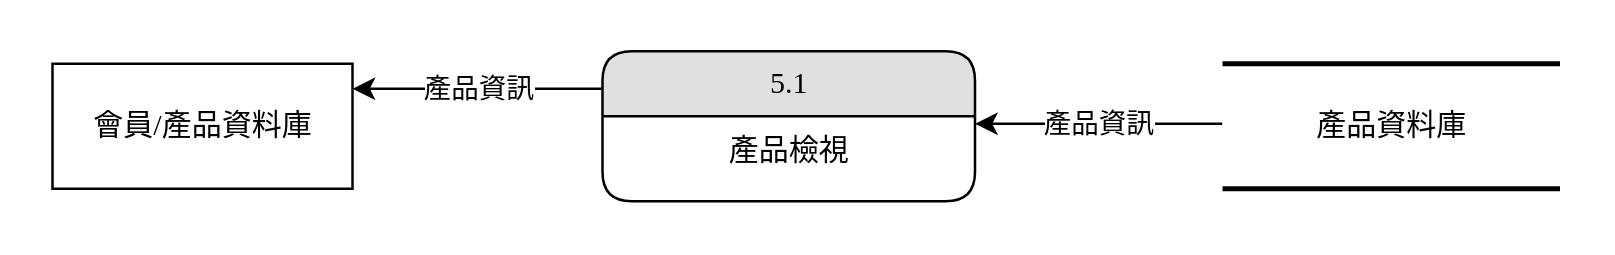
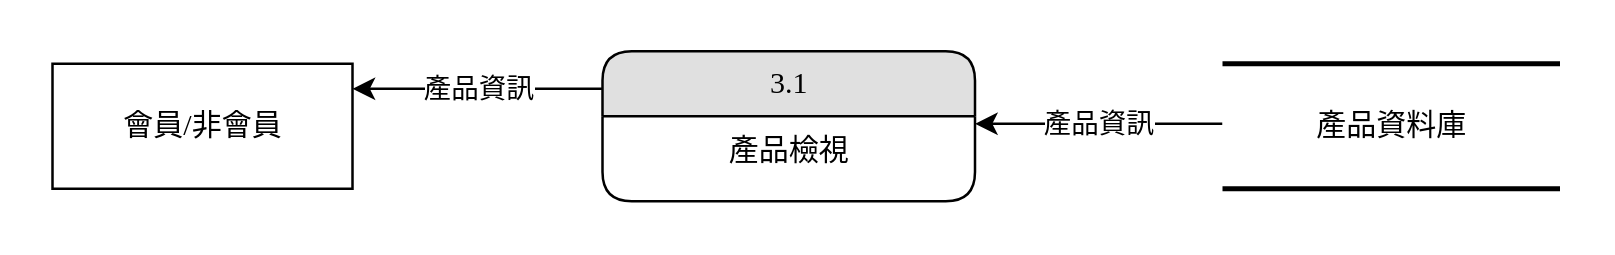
(790, 84) -> (790, 84)
(204, 126) -> (204, 126)
